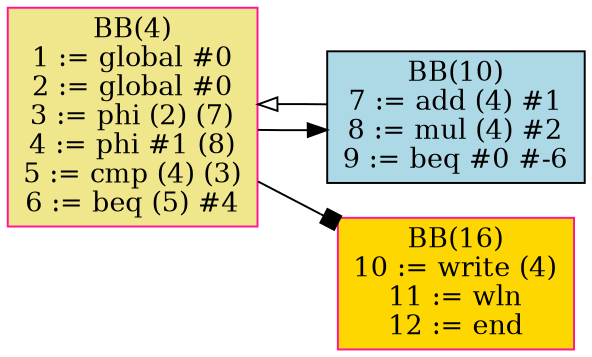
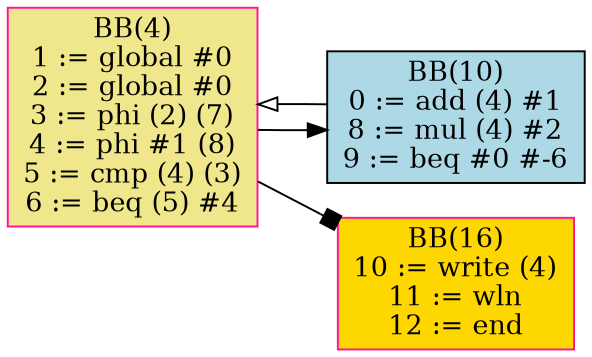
(456, 117) -> (456, 117)
